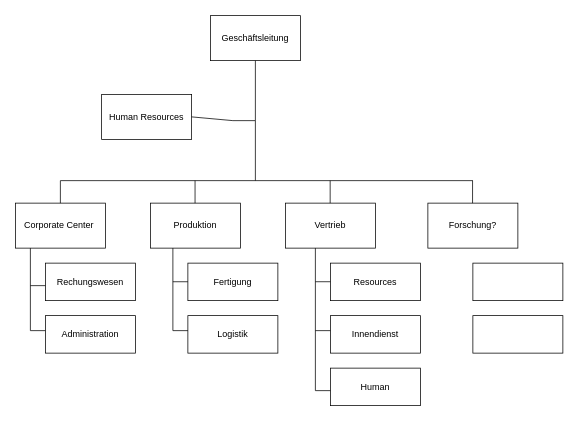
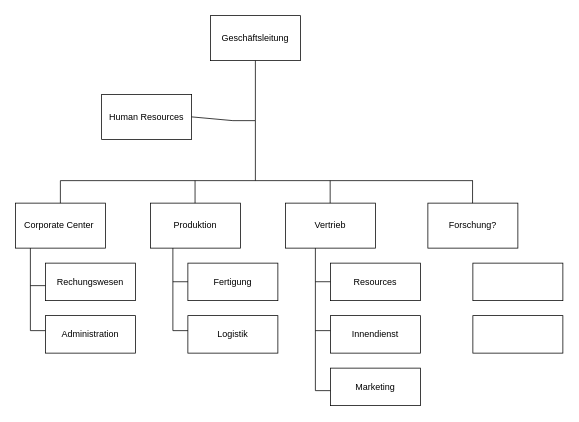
(375, 387) -> (375, 387)
